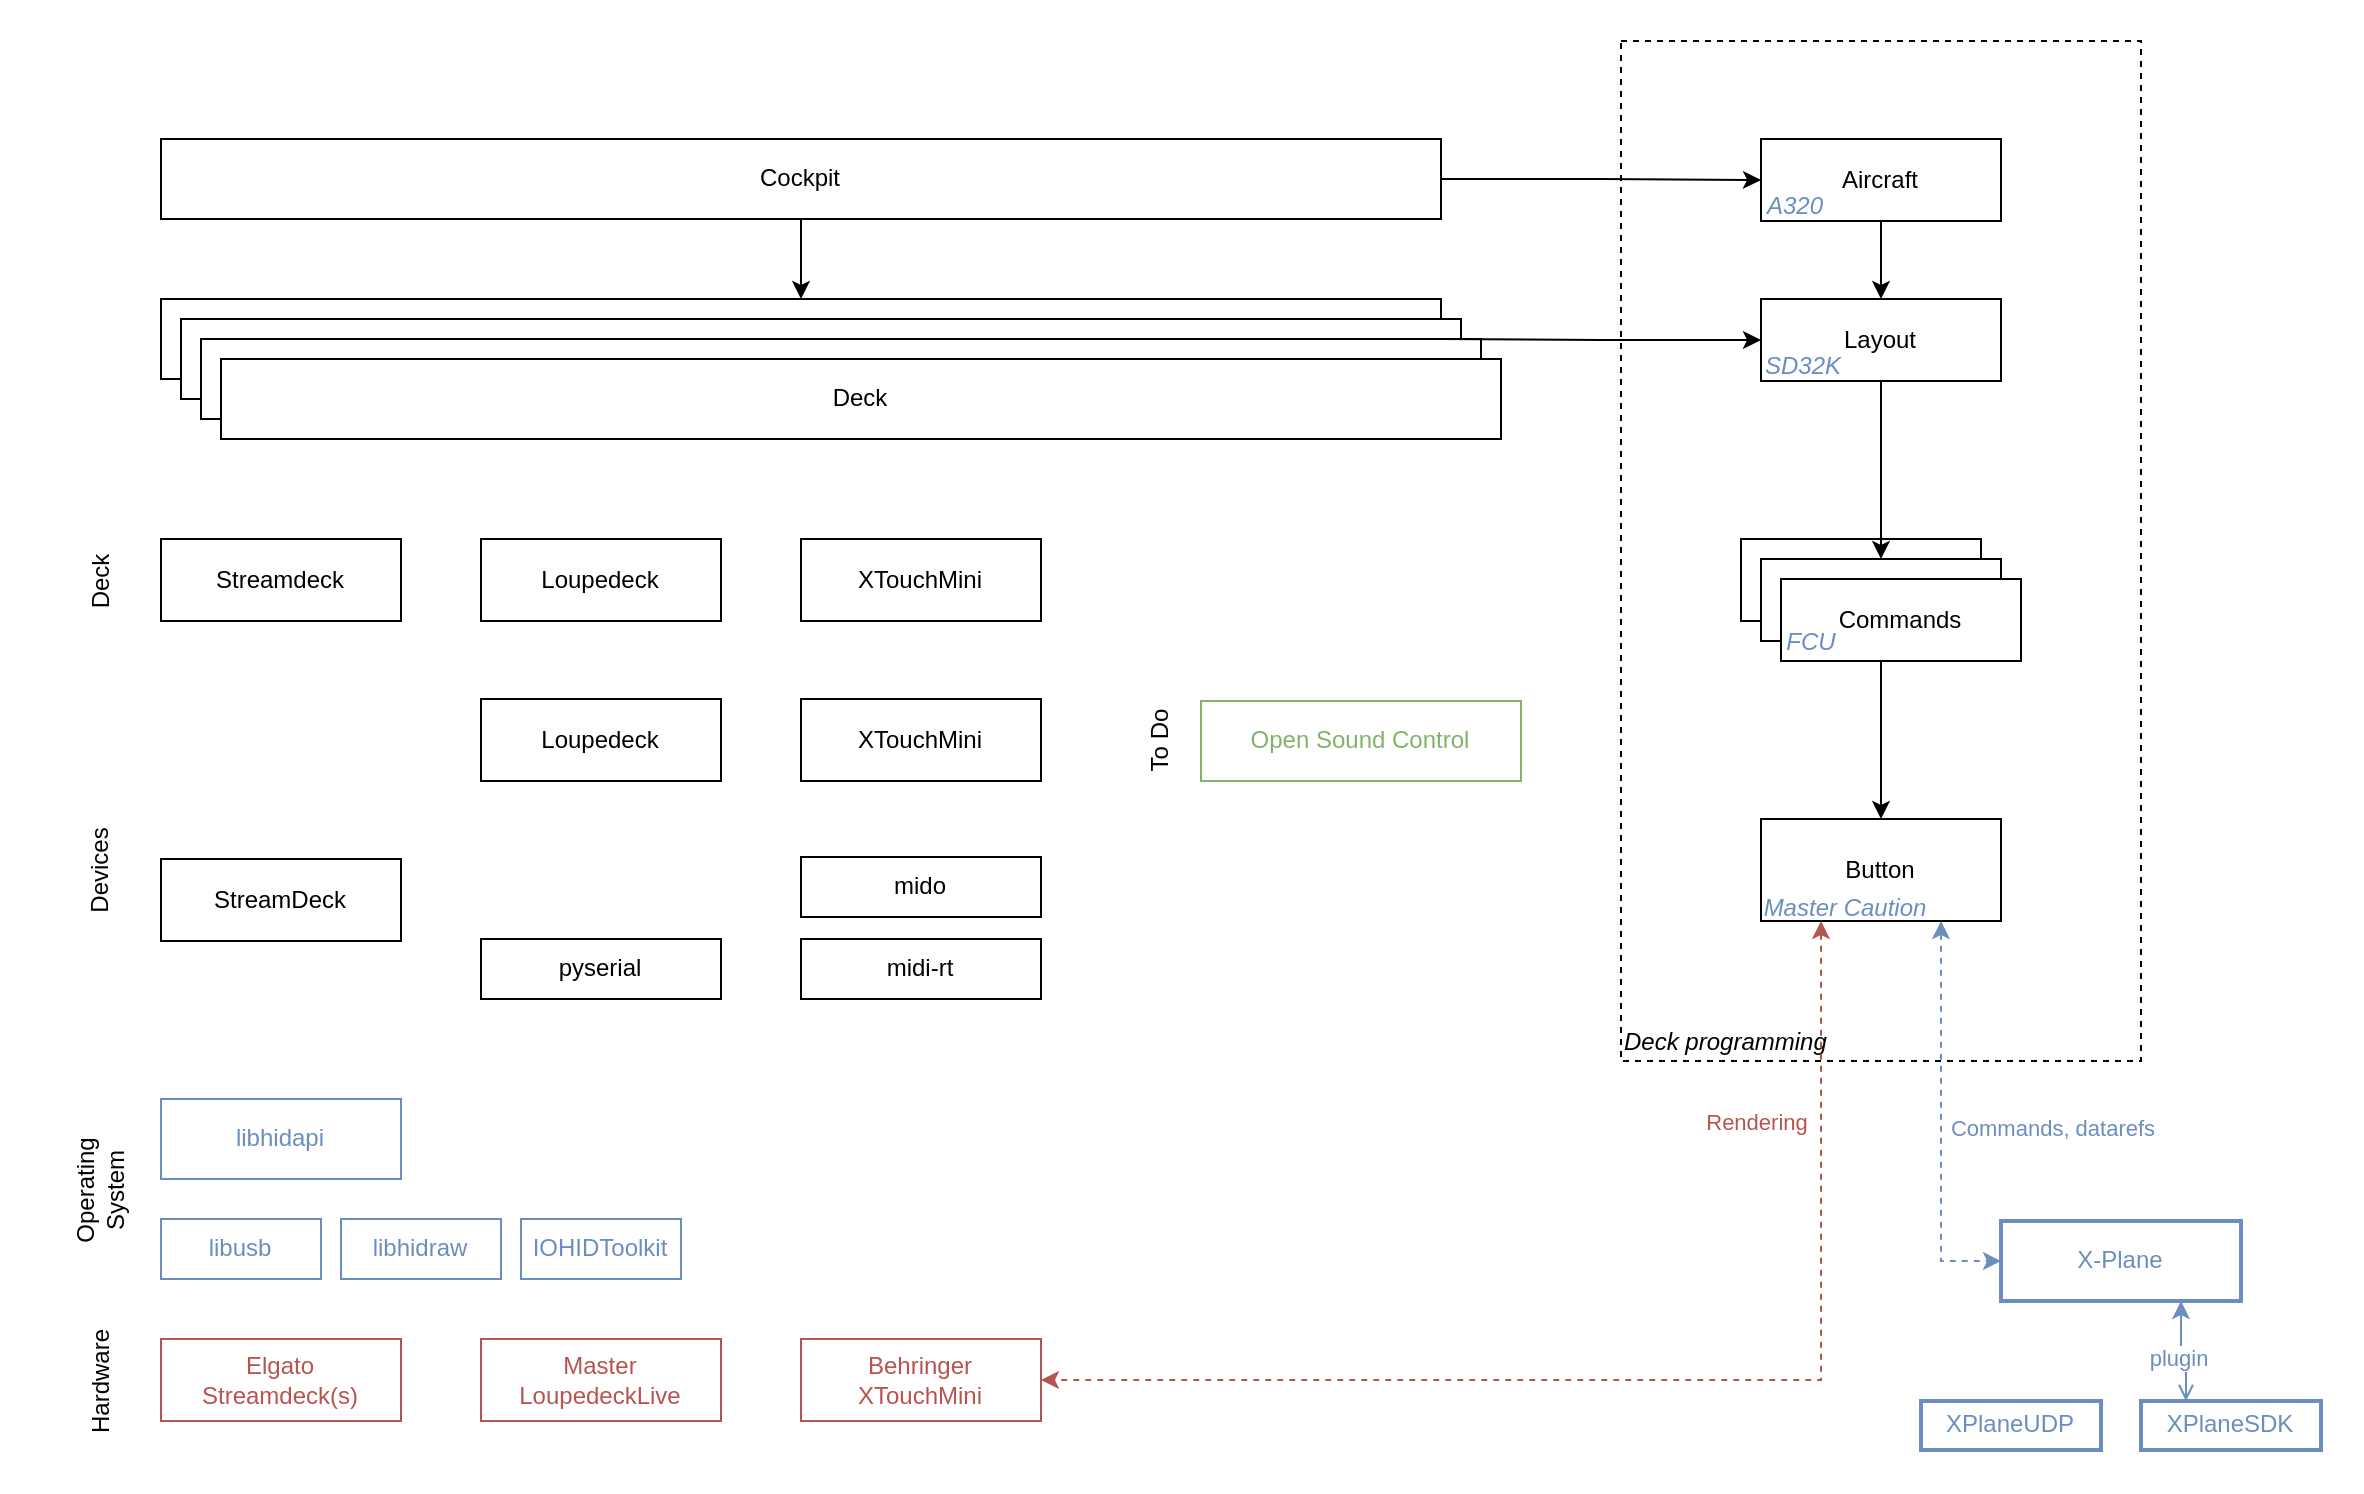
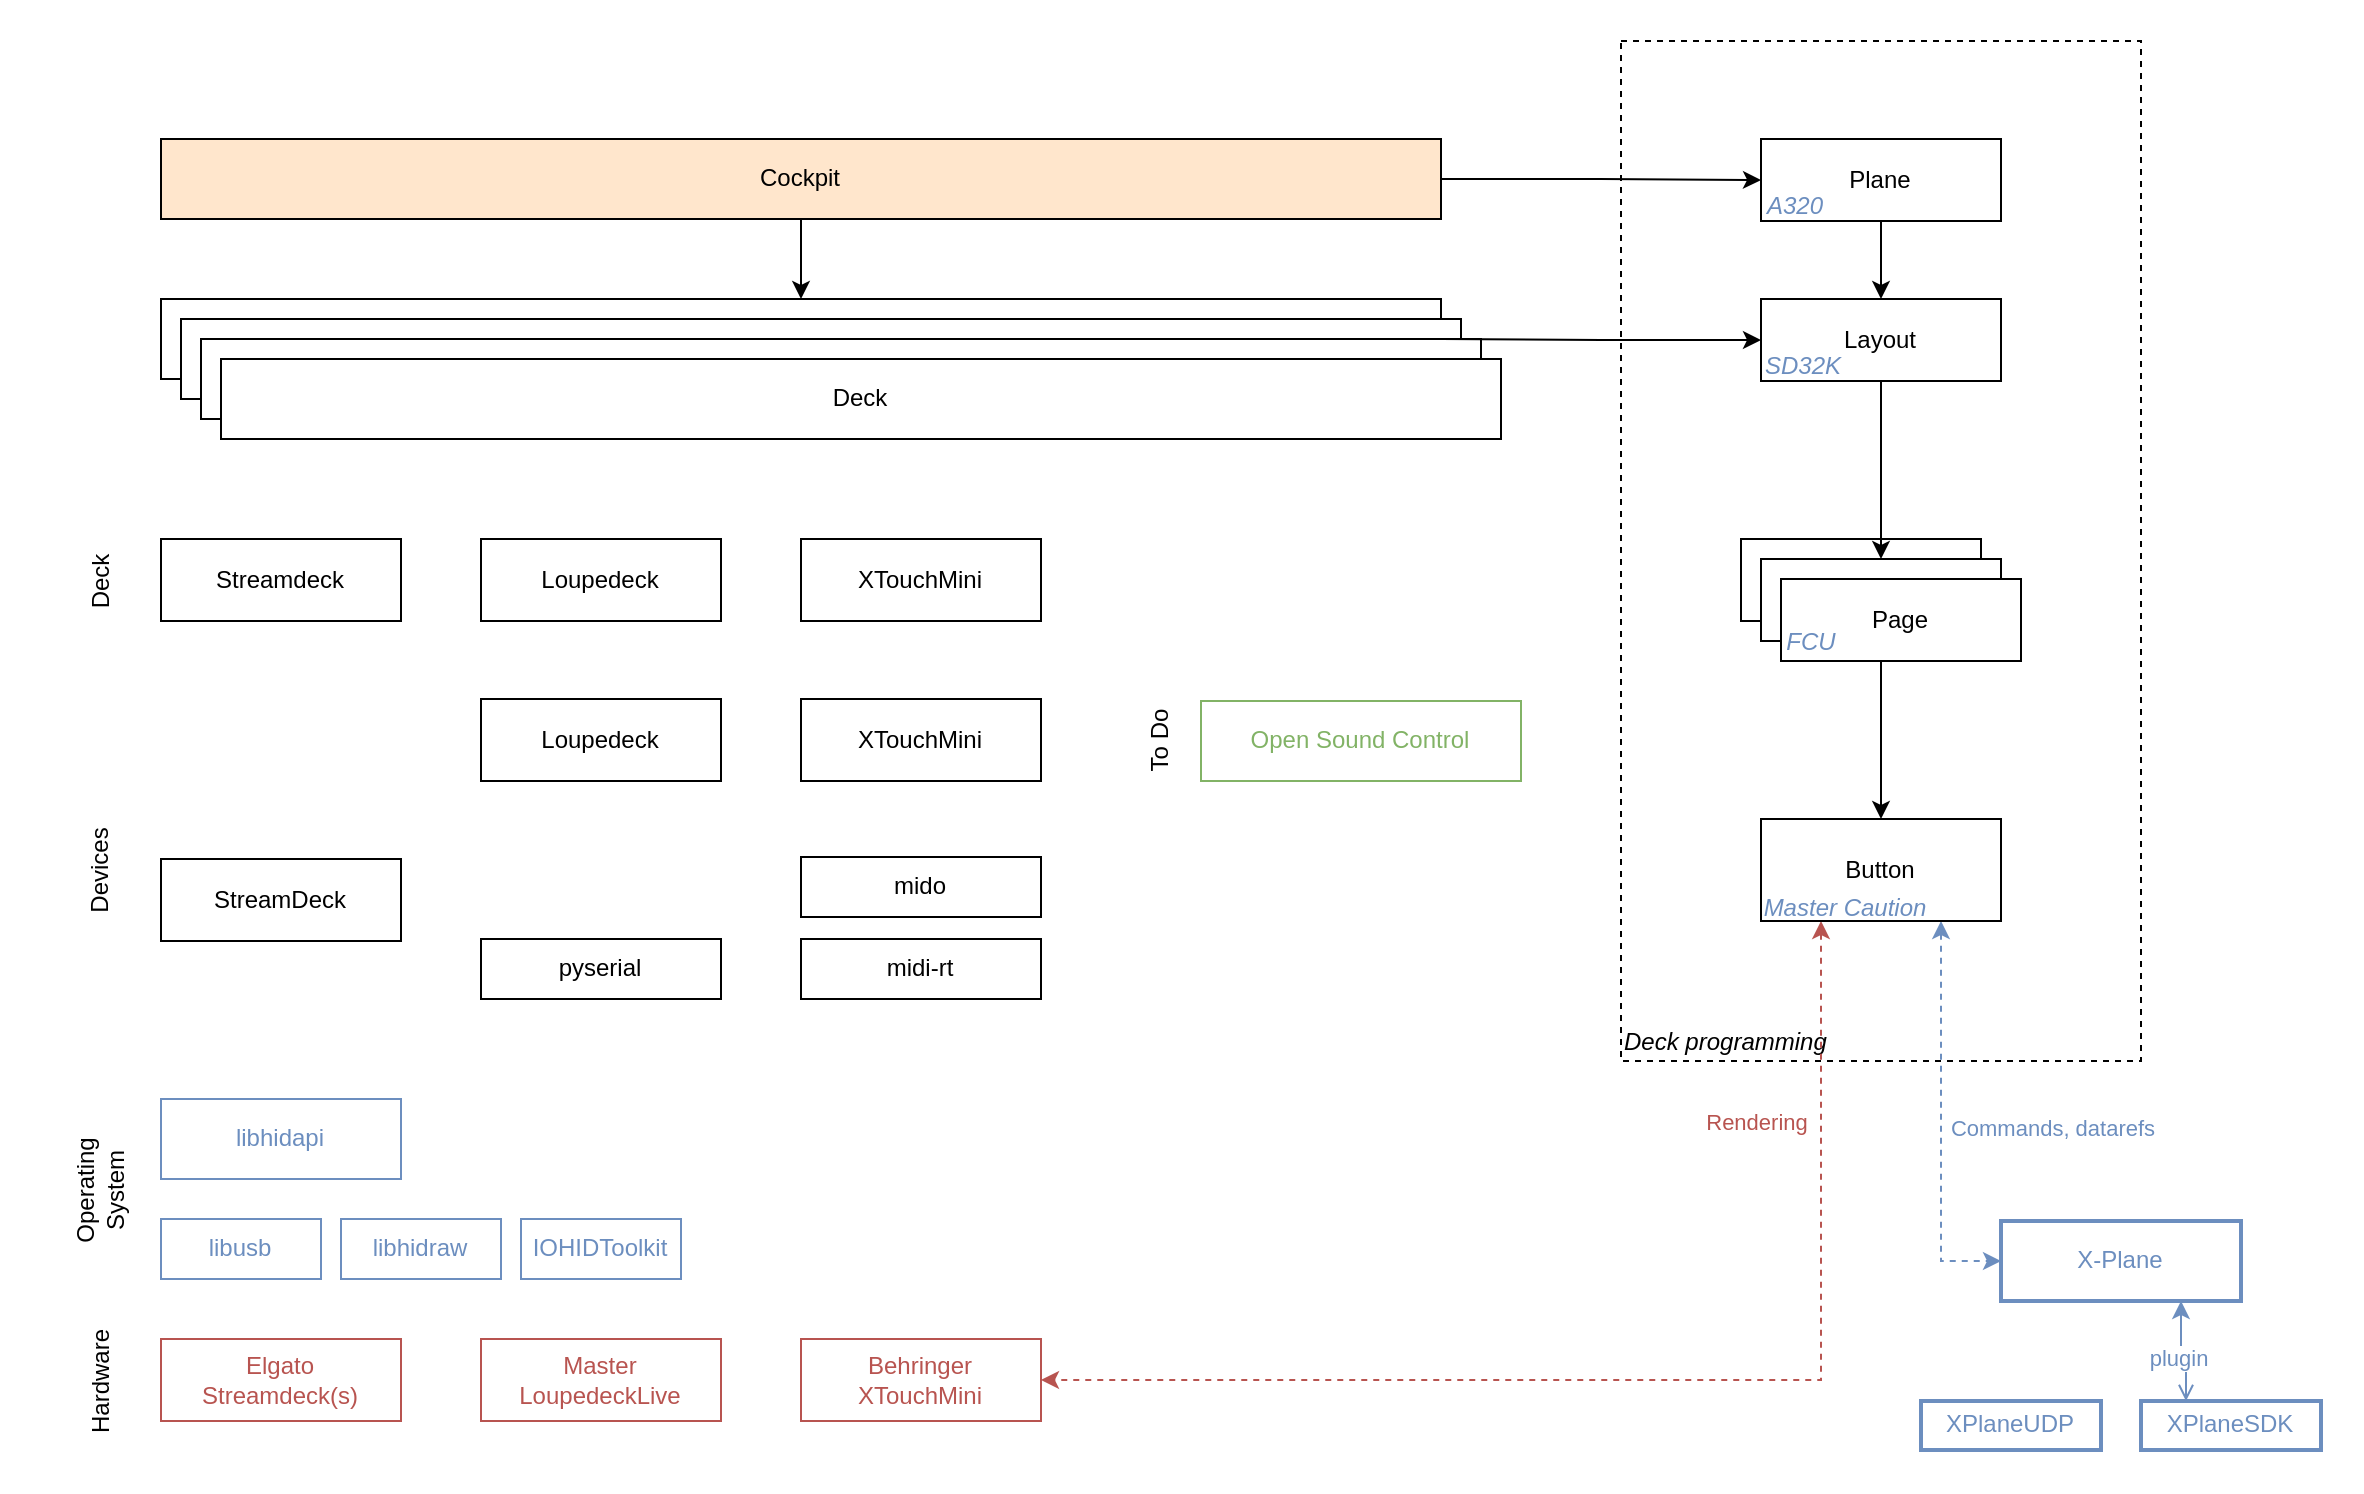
(801, 179) -> (801, 179)
(1881, 181) -> (1881, 181)
(1901, 621) -> (1901, 621)
